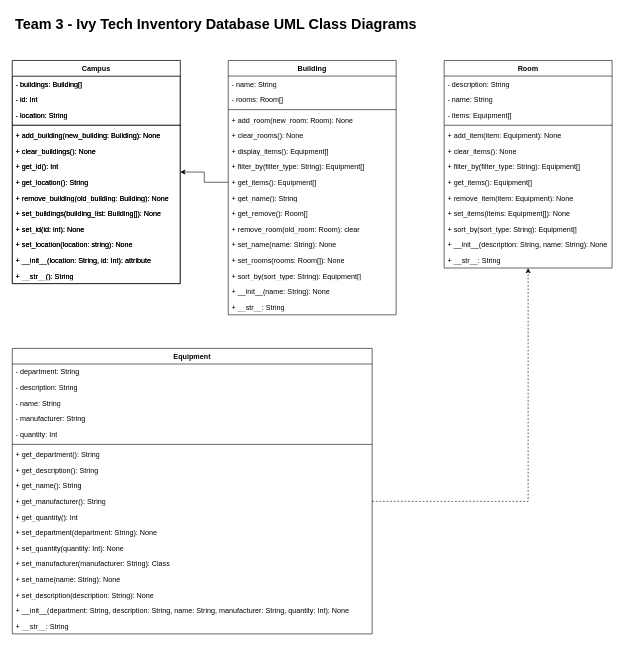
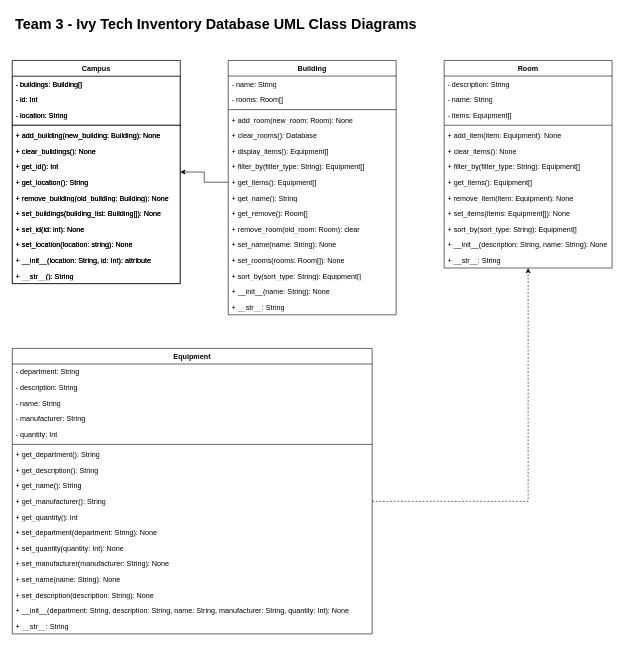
(270, 136) -> (279, 136)
(104, 564) -> (103, 564)
